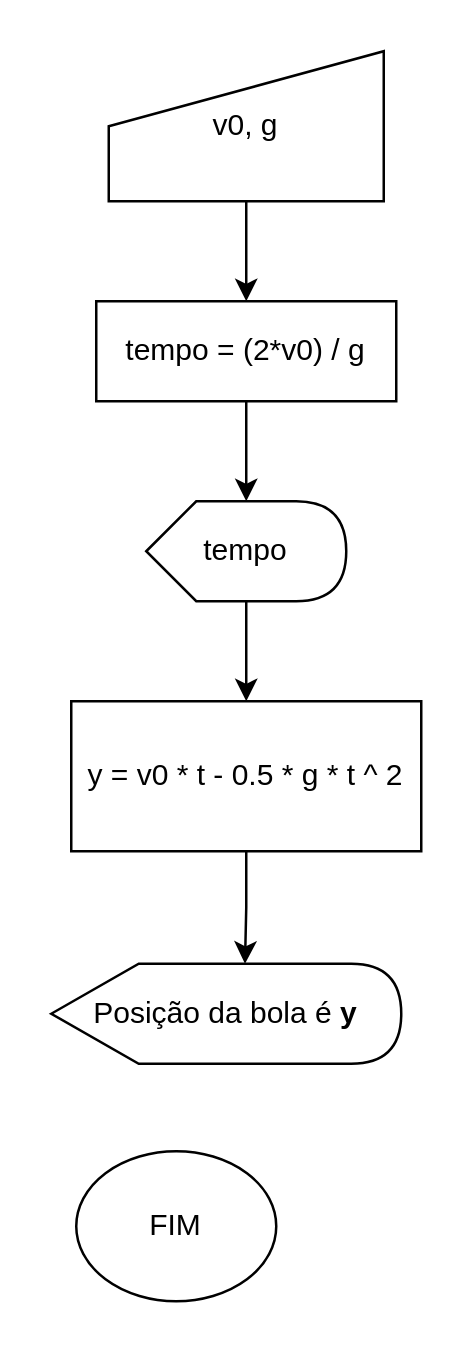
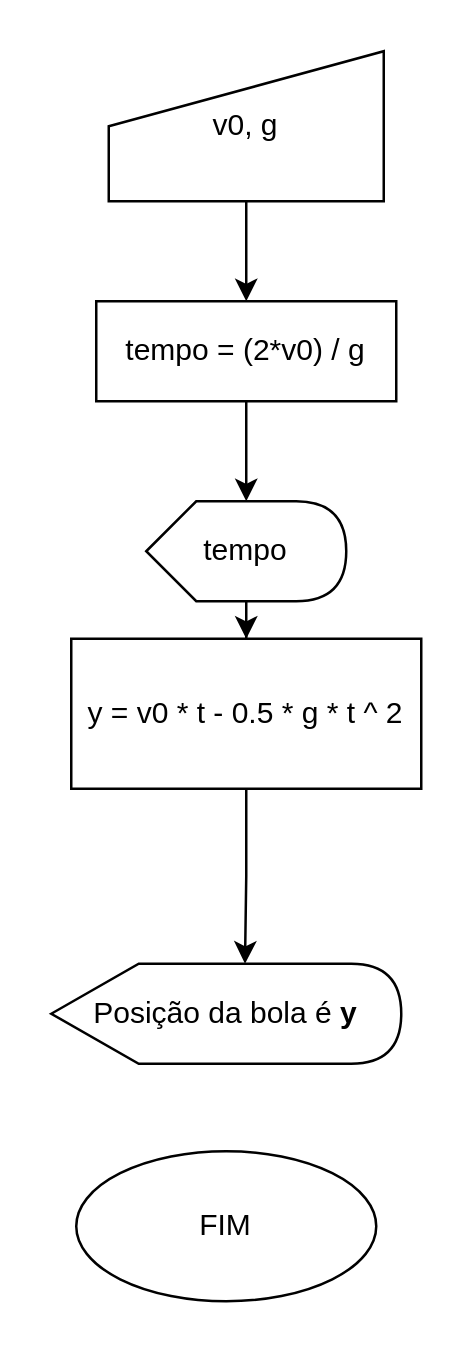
(246, 776) -> (246, 714)
(176, 1226) -> (226, 1226)
